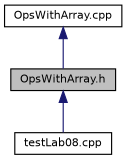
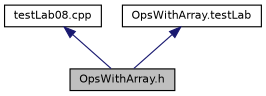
(63, 16) -> (192, 16)
(63, 118) -> (92, 52)
